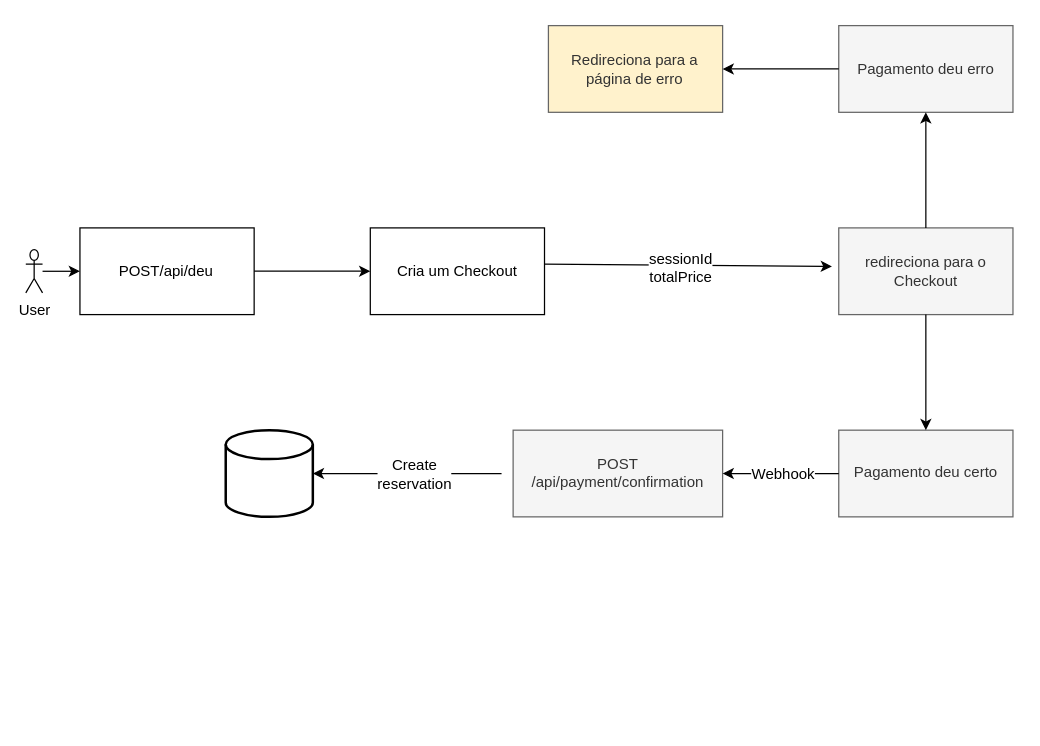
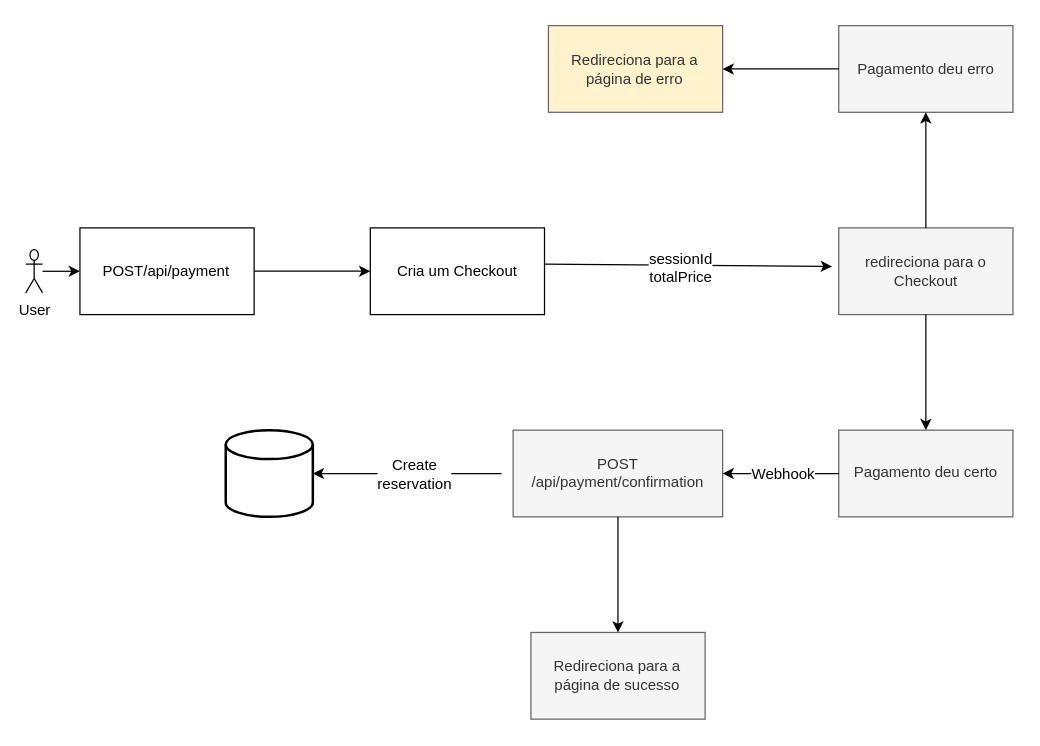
(166, 272) -> (166, 272)
none -> (618, 571)
none -> (618, 676)
